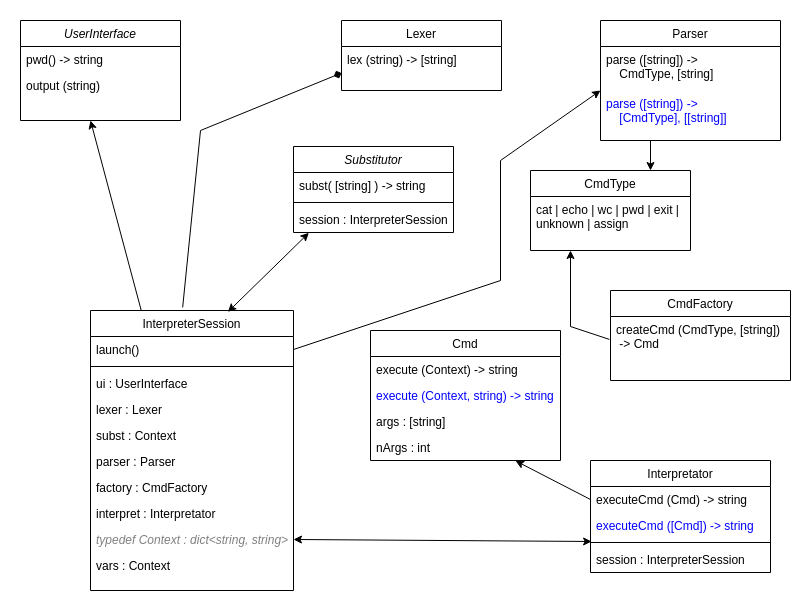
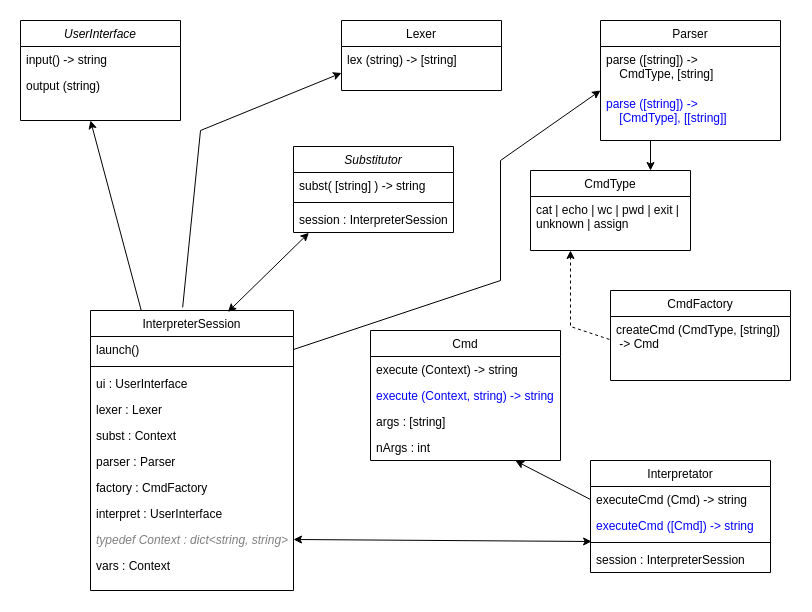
(72, 60) -> (77, 60)
(333, 76) -> (334, 76)
(571, 312) -> (571, 312)
(174, 514) -> (174, 514)
